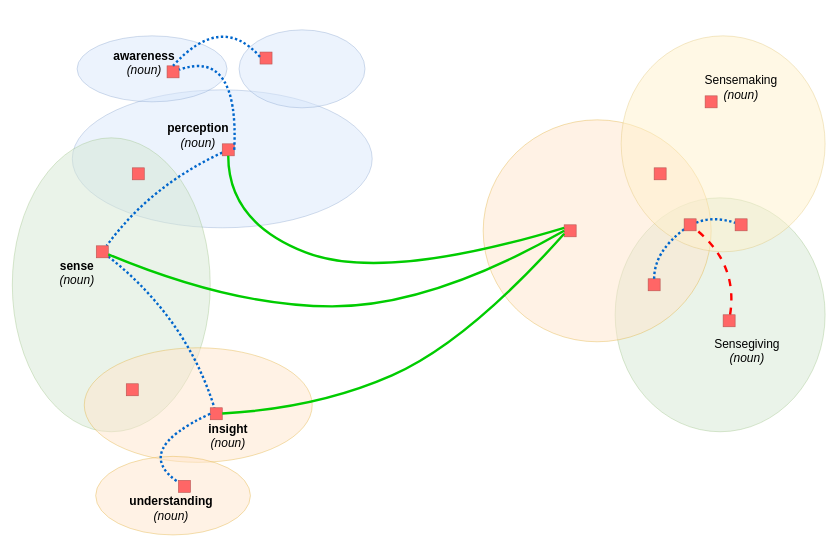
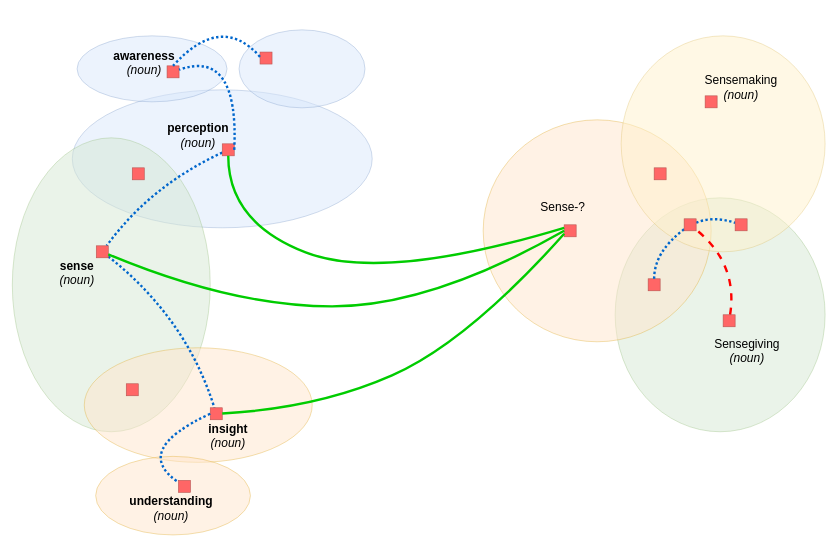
none -> (563, 207)
